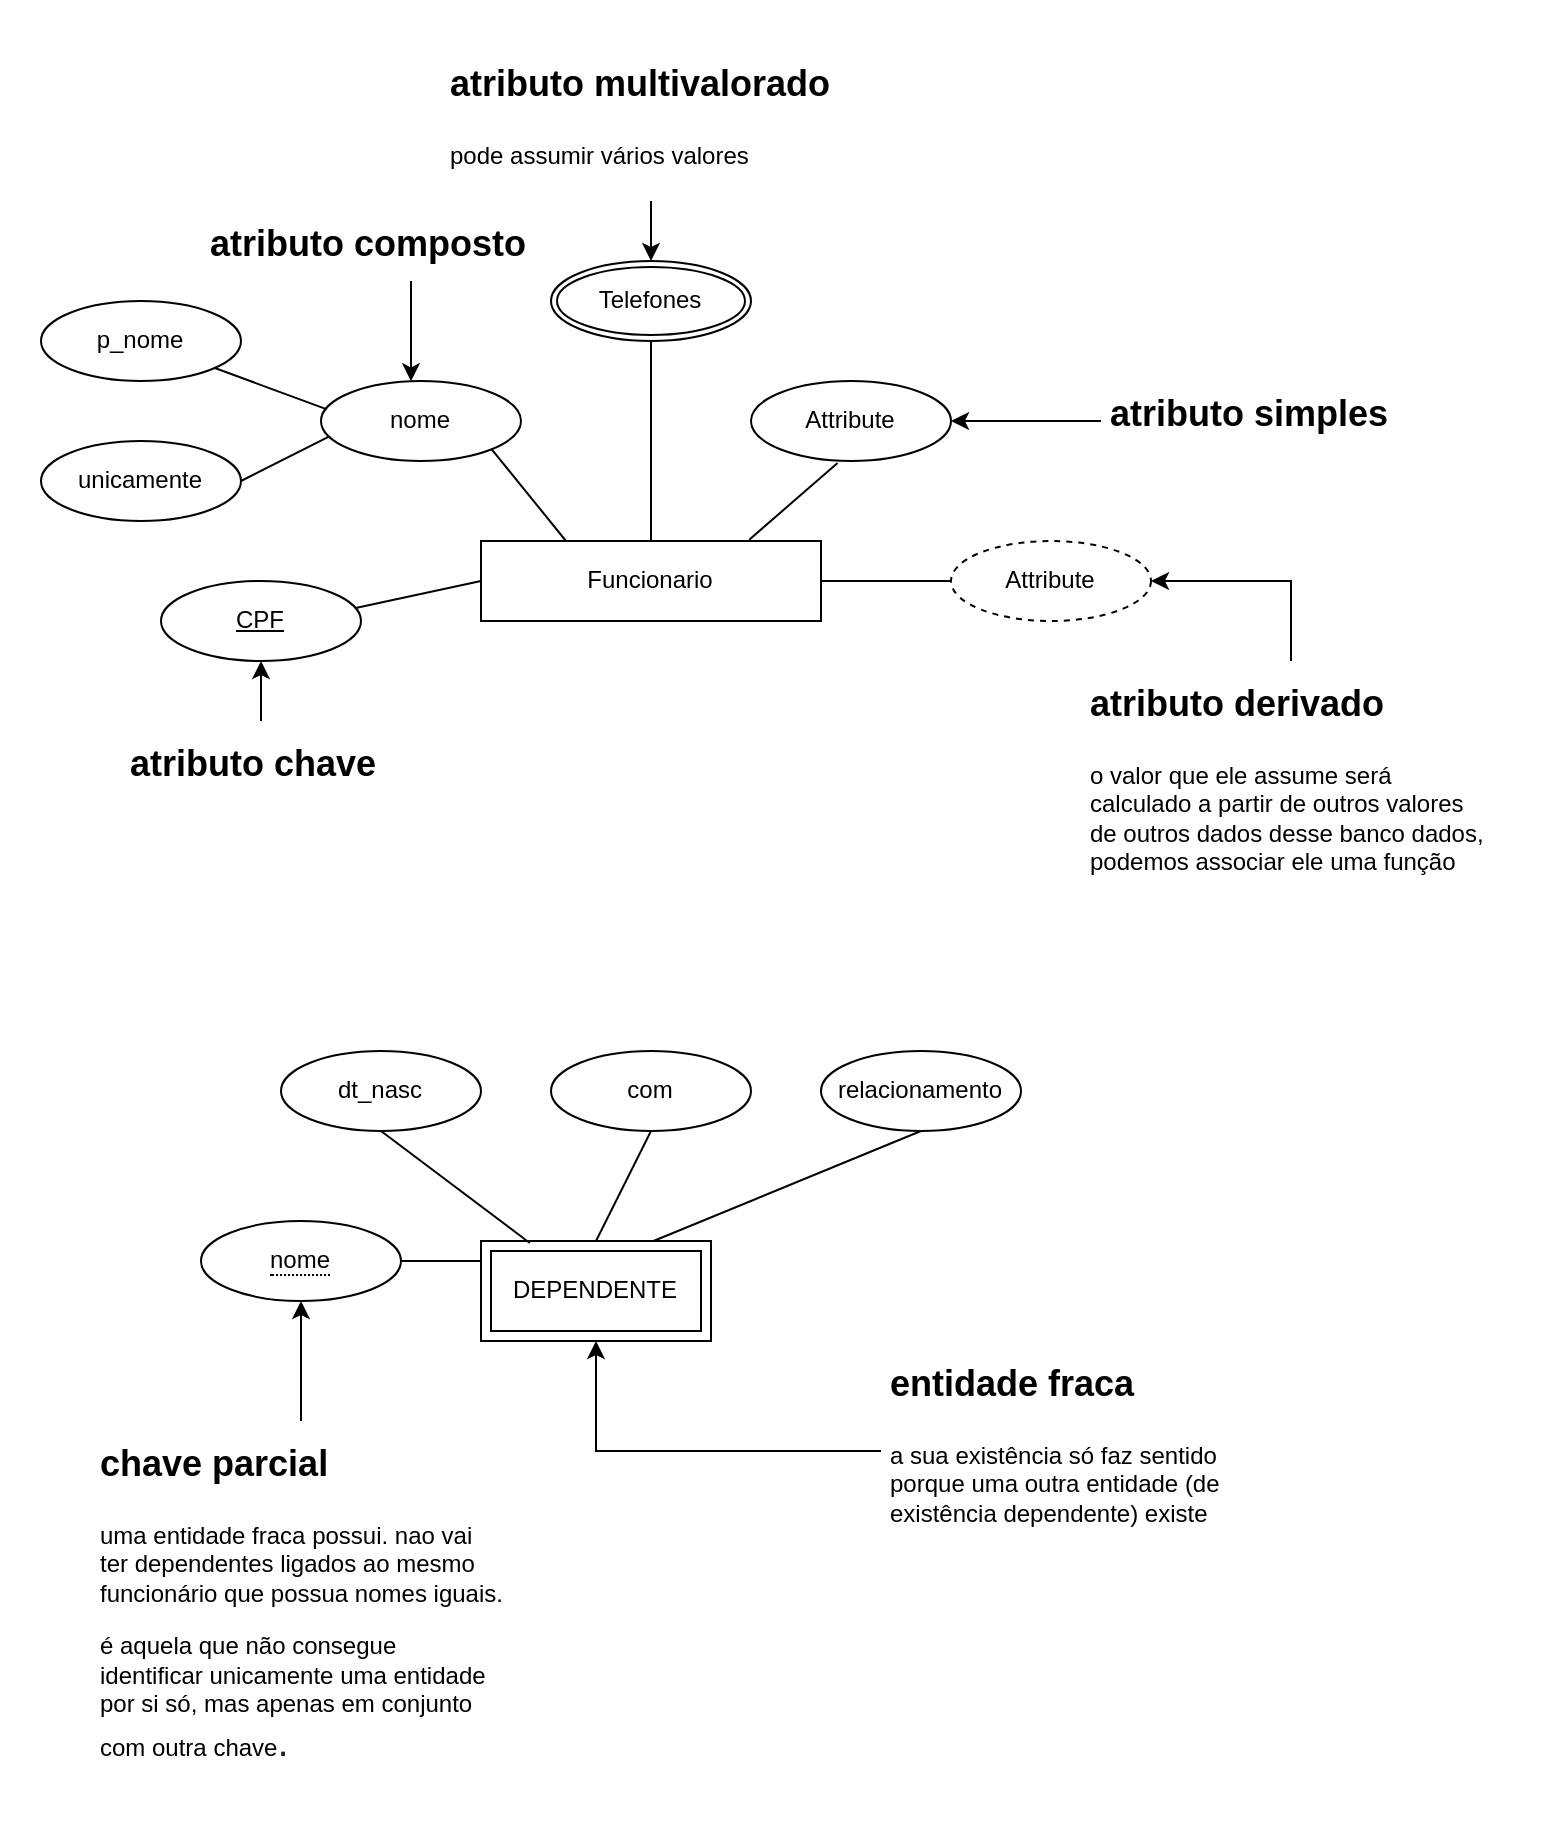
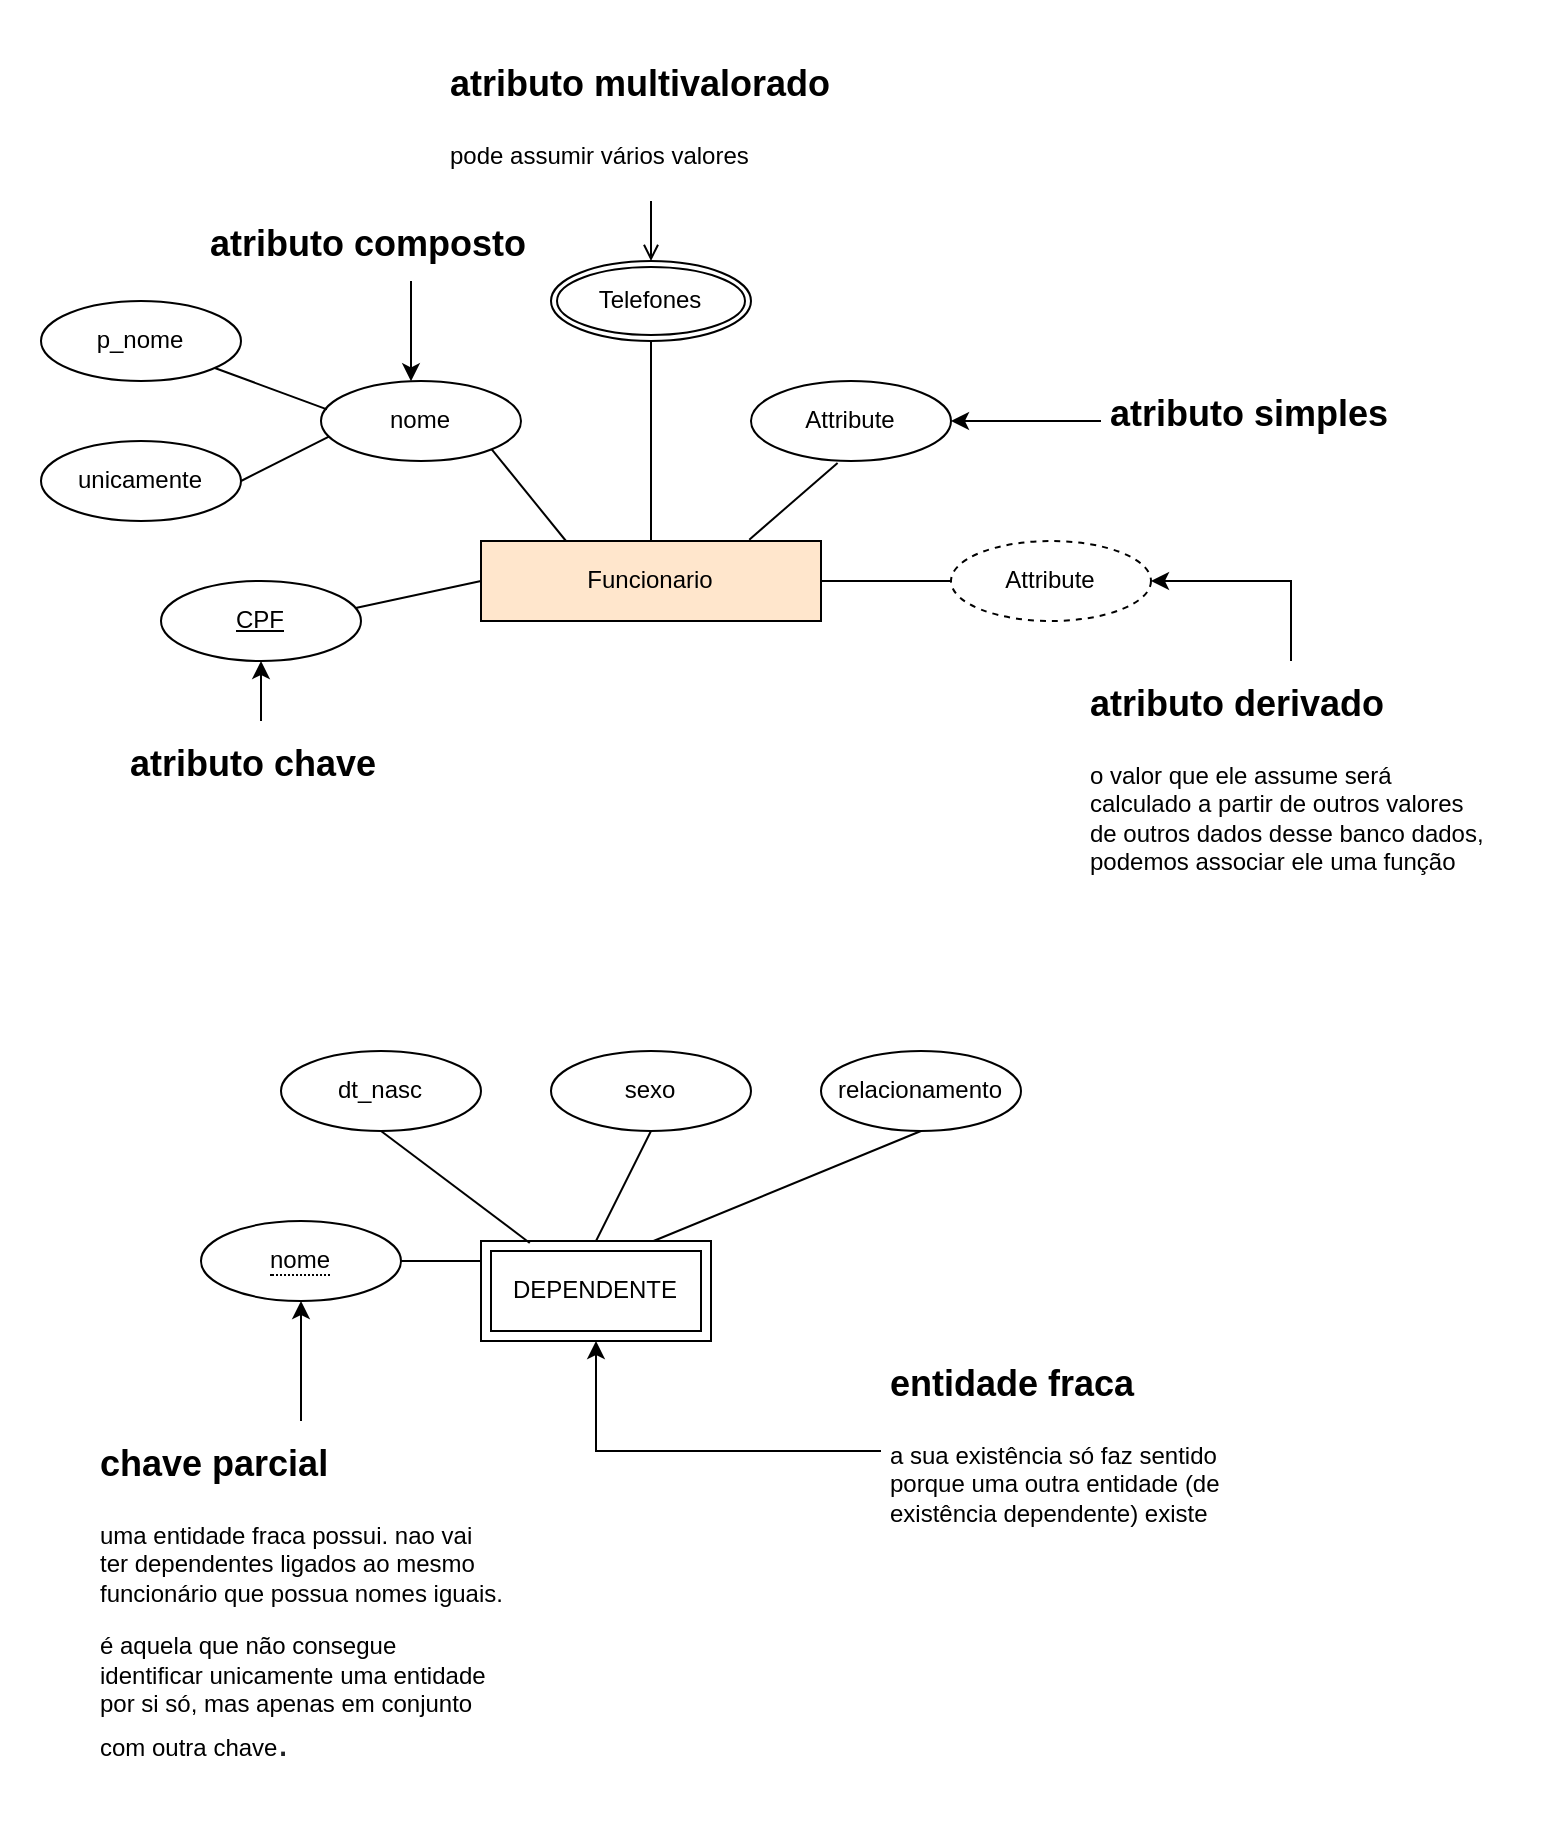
(651, 246) -> (651, 249)
(651, 581) -> (651, 581)
(651, 1091) -> (651, 1091)
